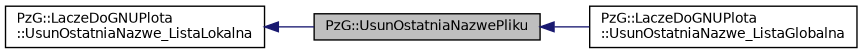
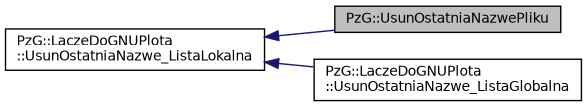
(572, 27) -> (296, 65)
